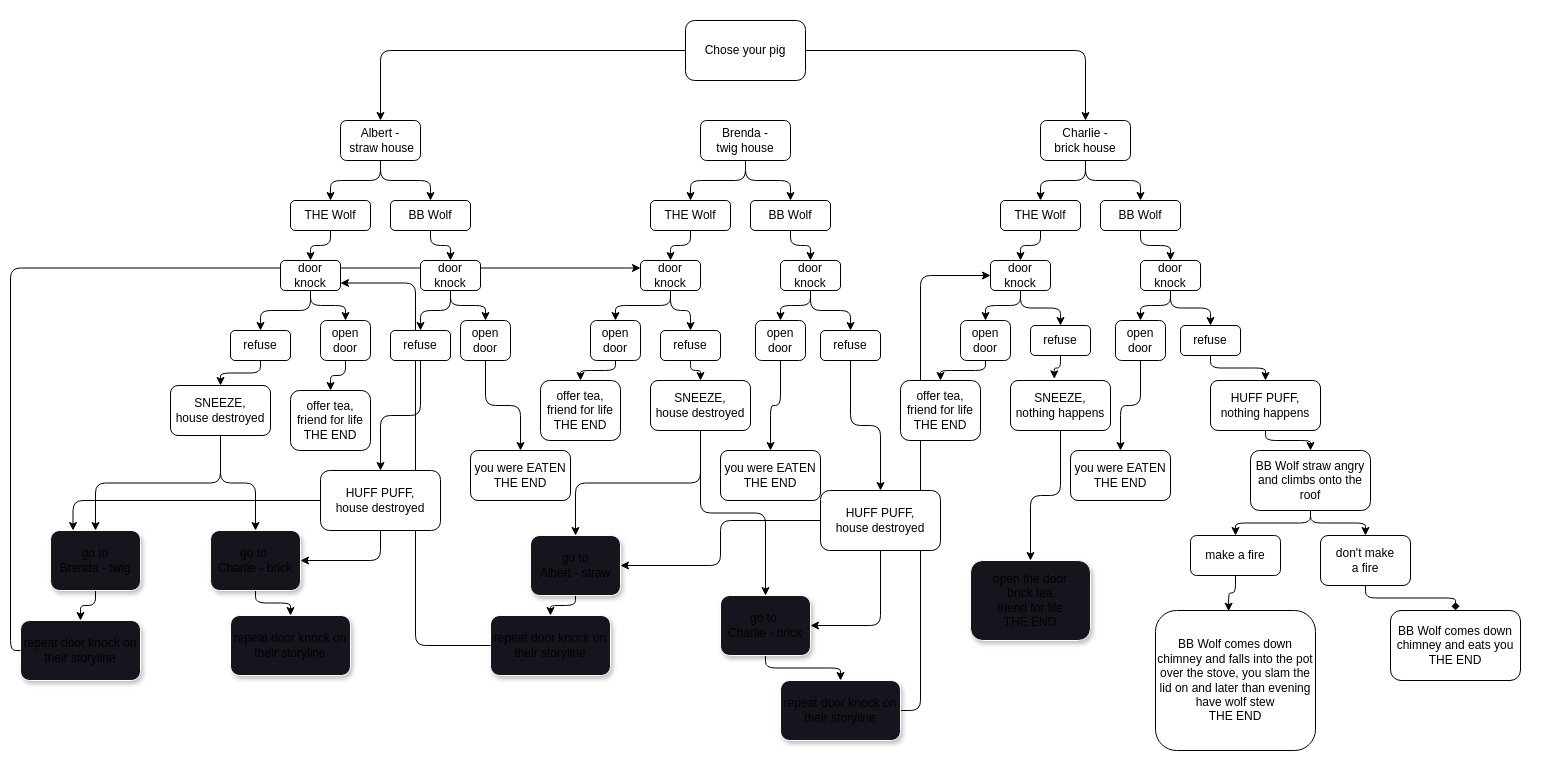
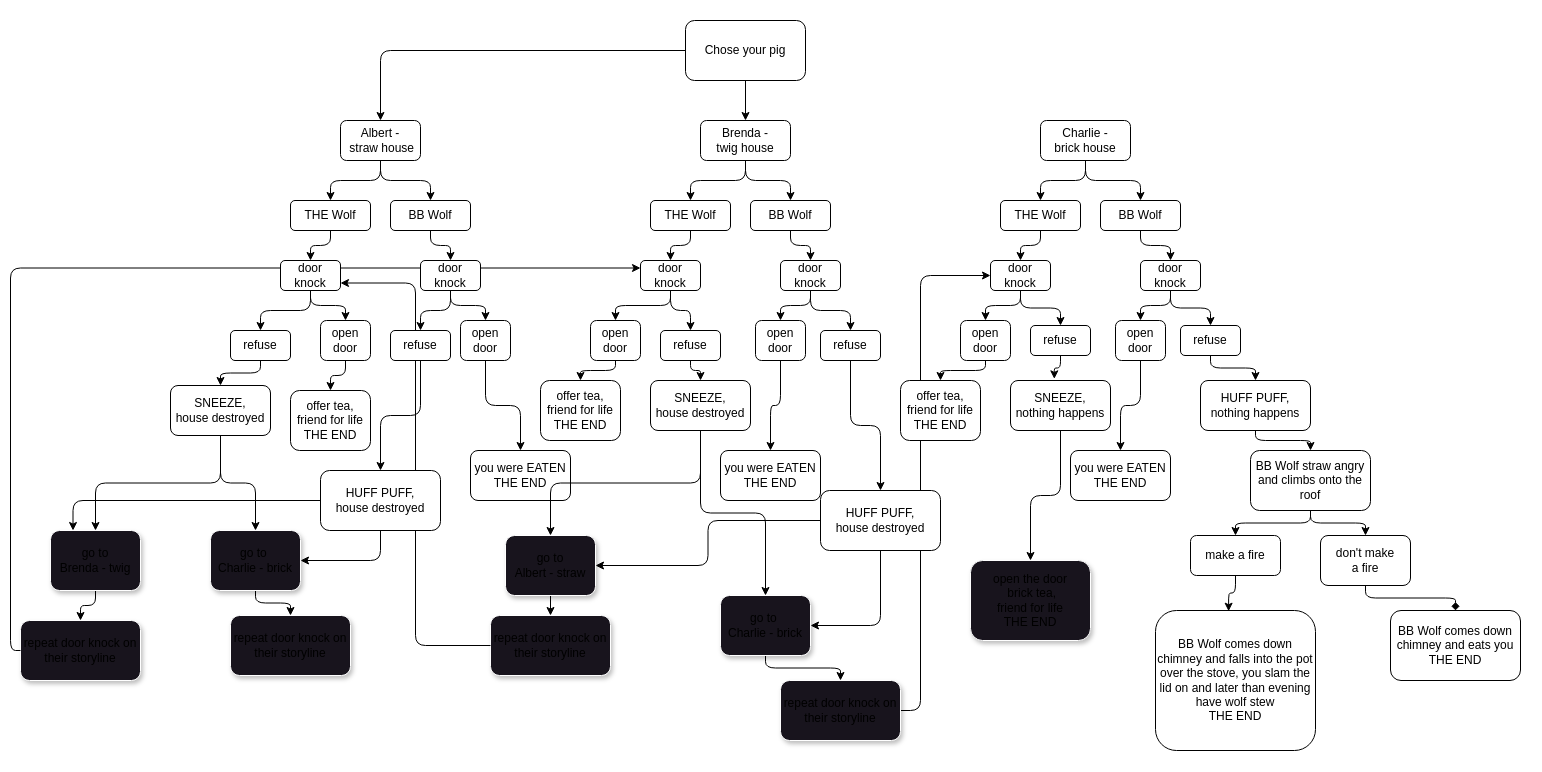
(972, 51) -> none
none -> (746, 97)
(1266, 406) -> (1256, 406)
(576, 566) -> (551, 566)
